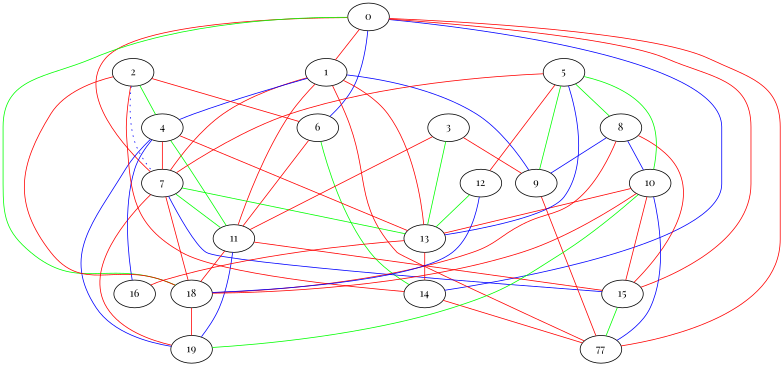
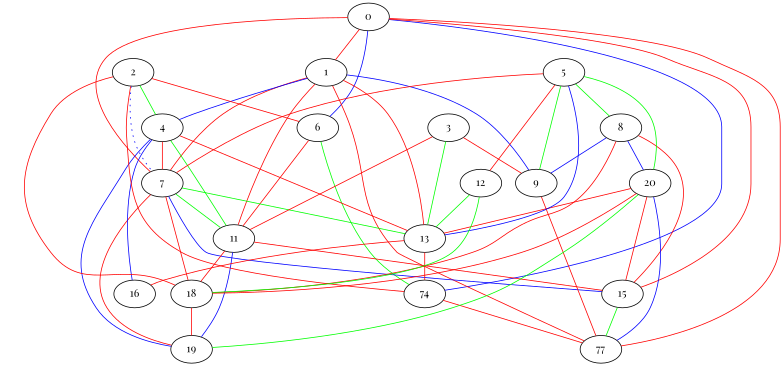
(24, 86) -> none
(650, 183) -> (650, 183)
(366, 279) -> (366, 279)
(425, 294) -> (425, 294)
